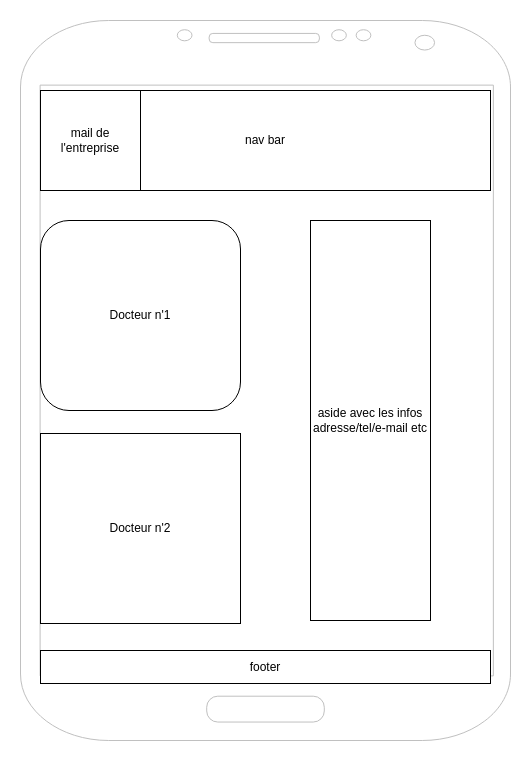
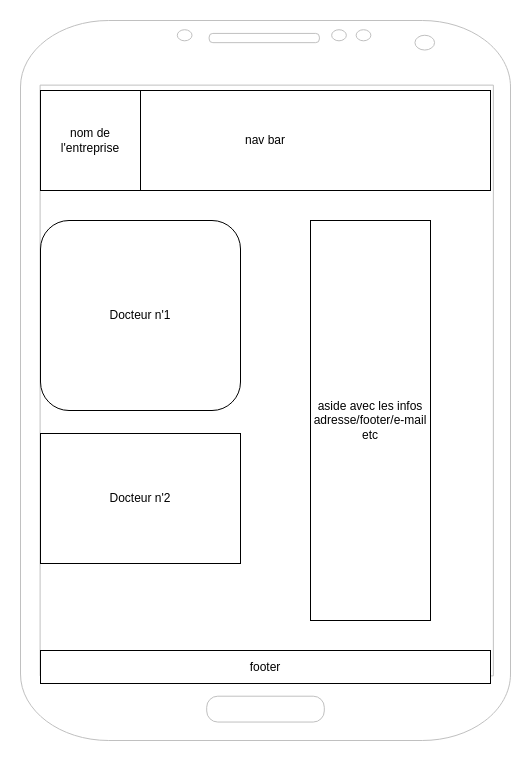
(91, 141) -> (91, 141)
(371, 421) -> (371, 421)
(141, 529) -> (141, 499)
